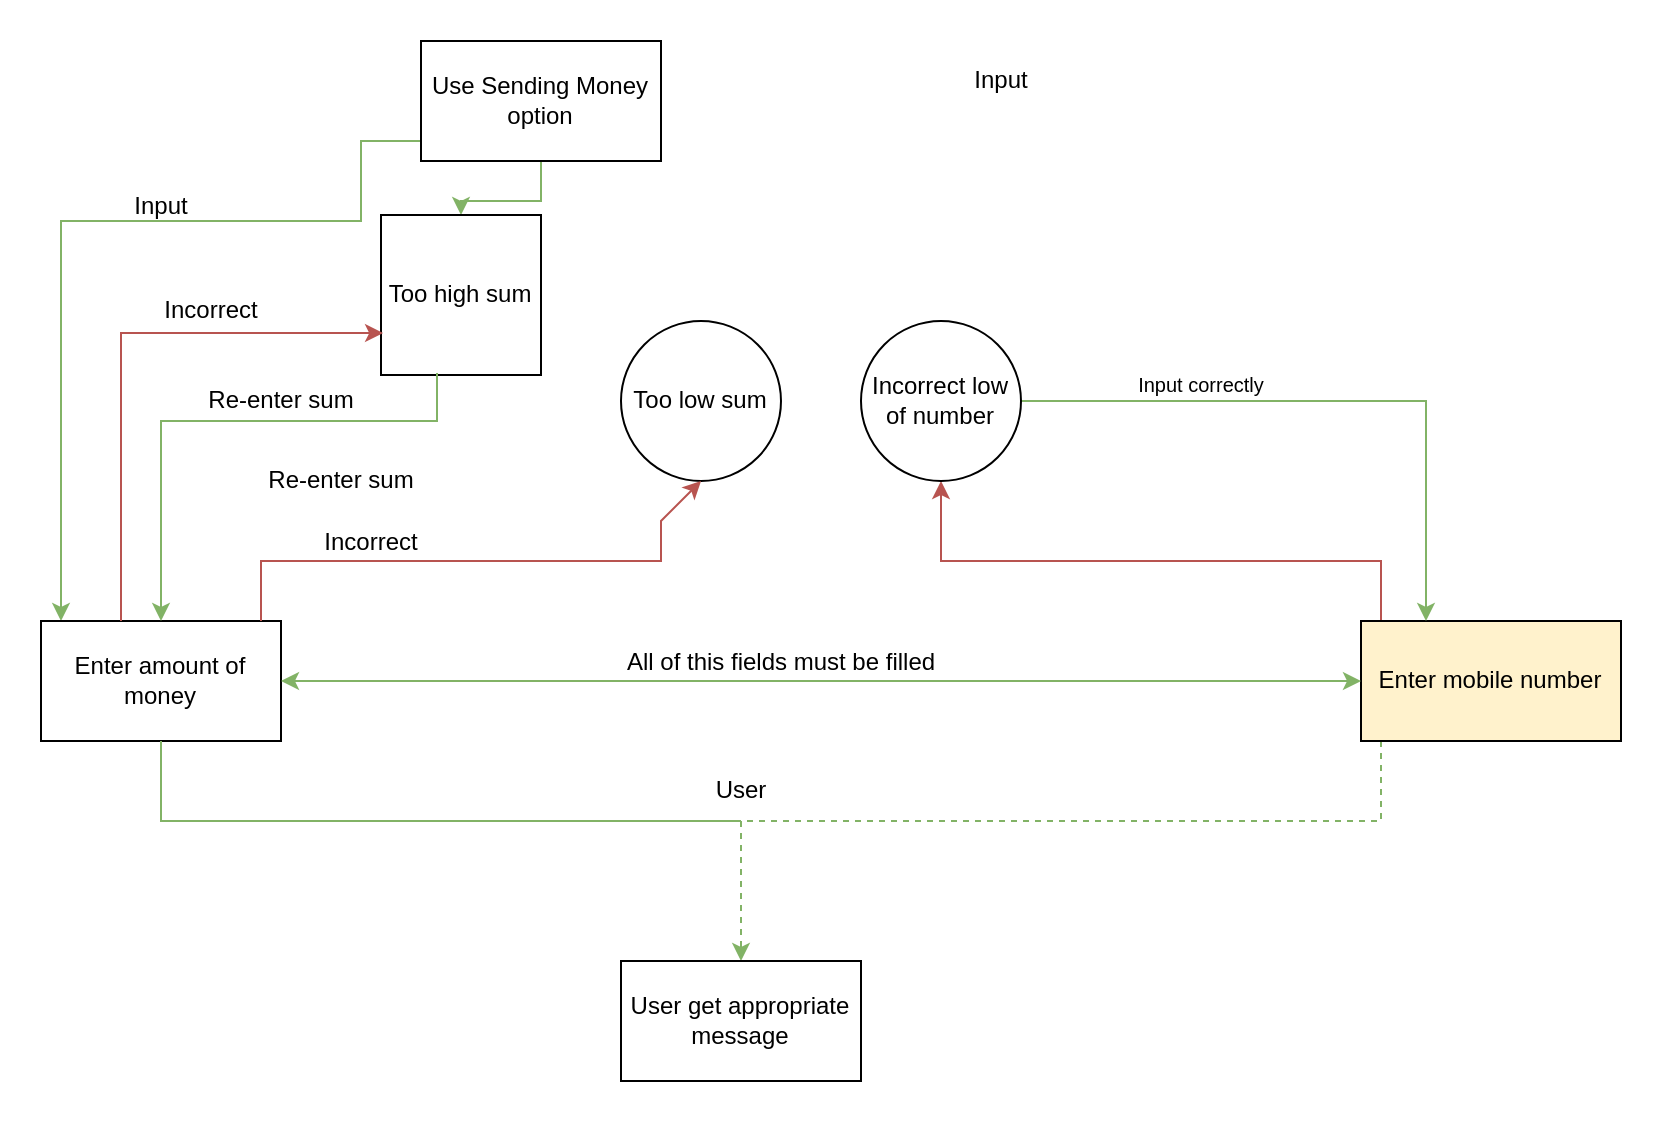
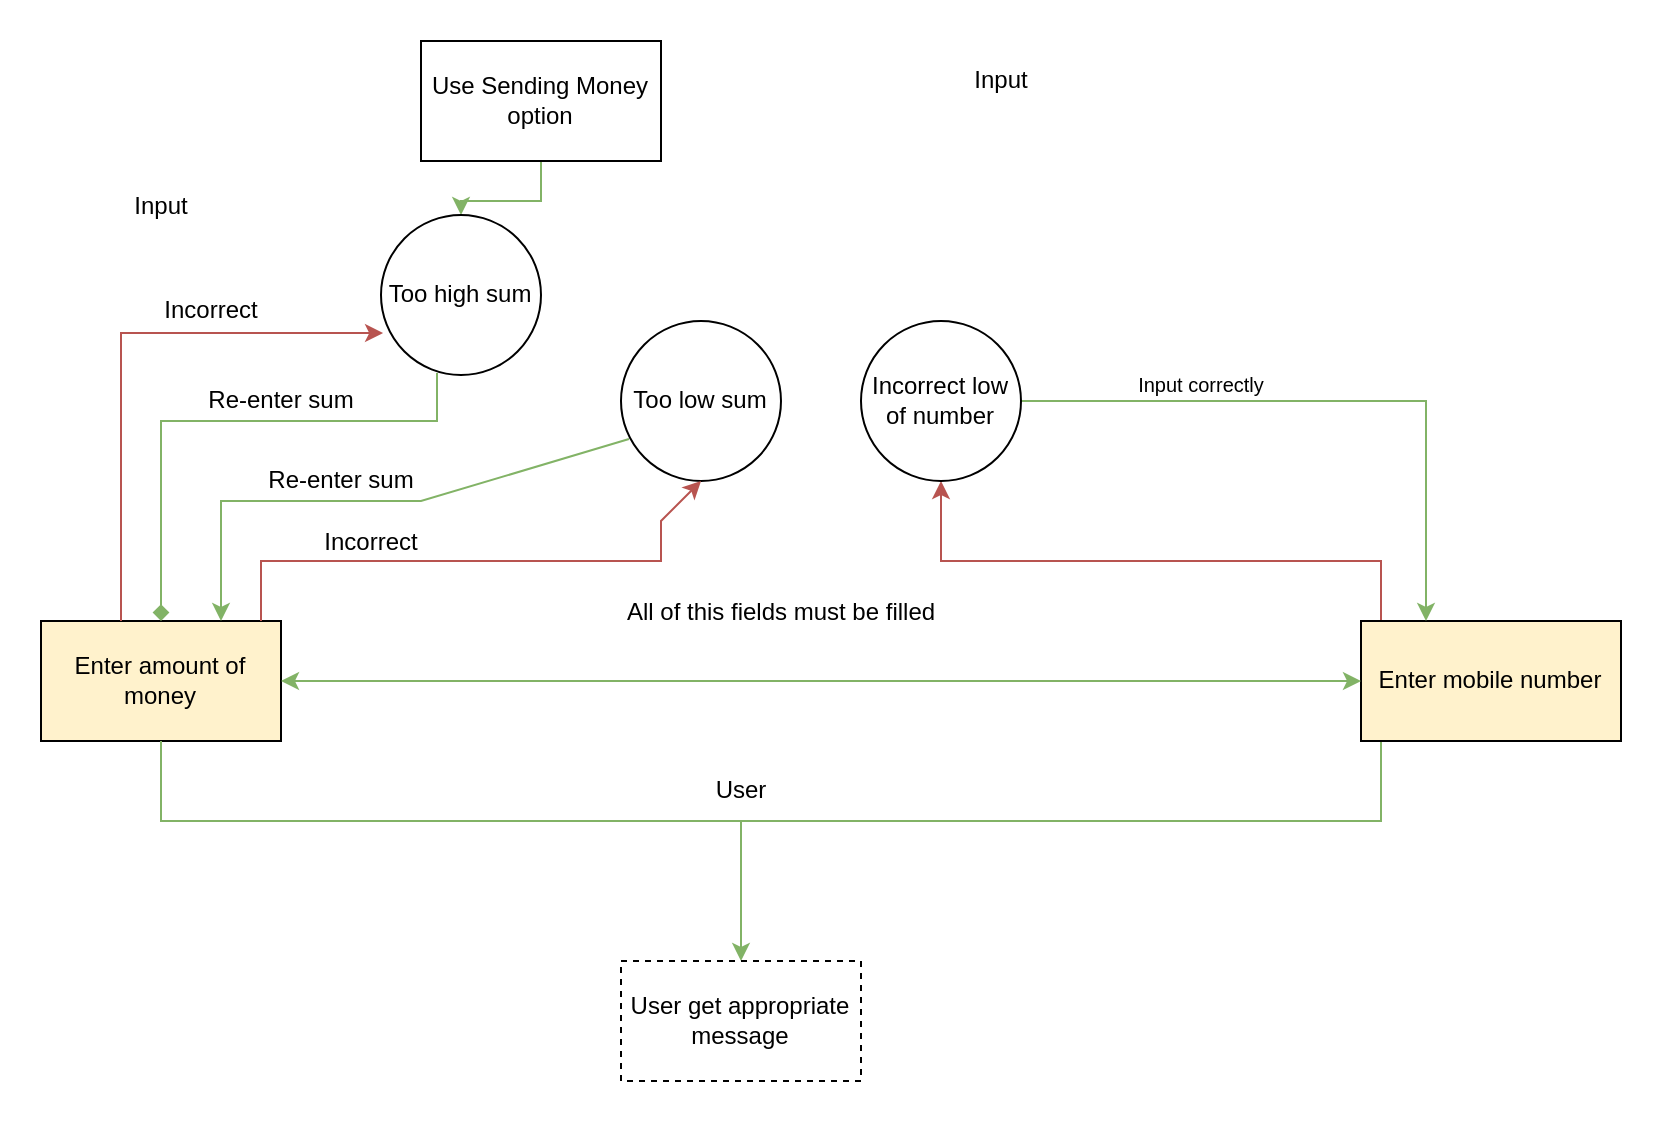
(88, 221) -> none
(461, 295) -> (461, 295)
(437, 375) -> (437, 375)
none -> (376, 501)
(781, 663) -> (781, 613)
(161, 681) -> (161, 681)
(1039, 821) -> (1039, 821)
(741, 1021) -> (741, 1021)
